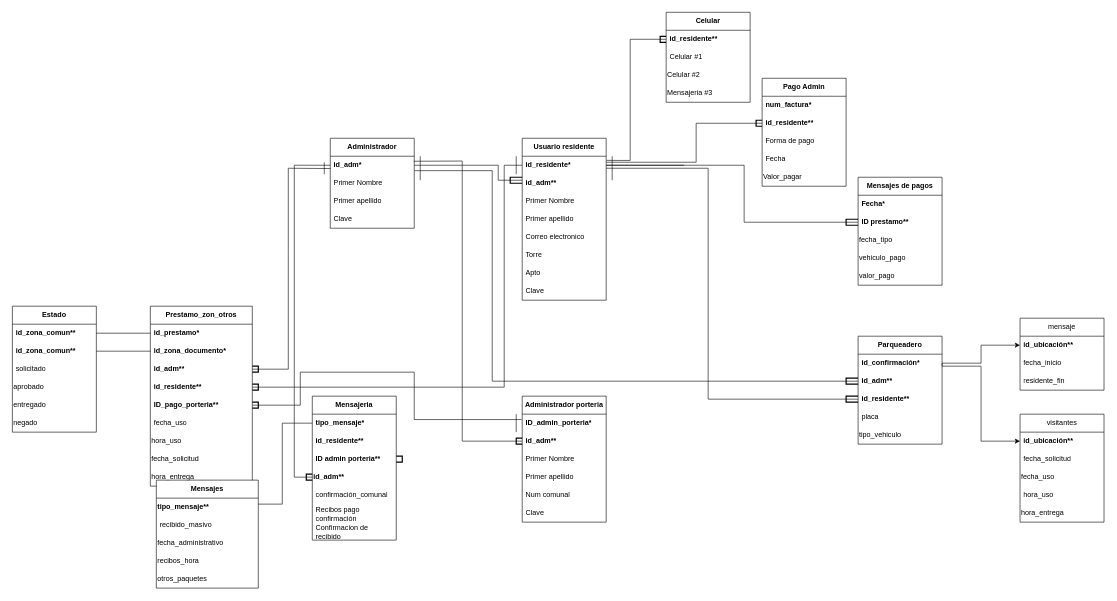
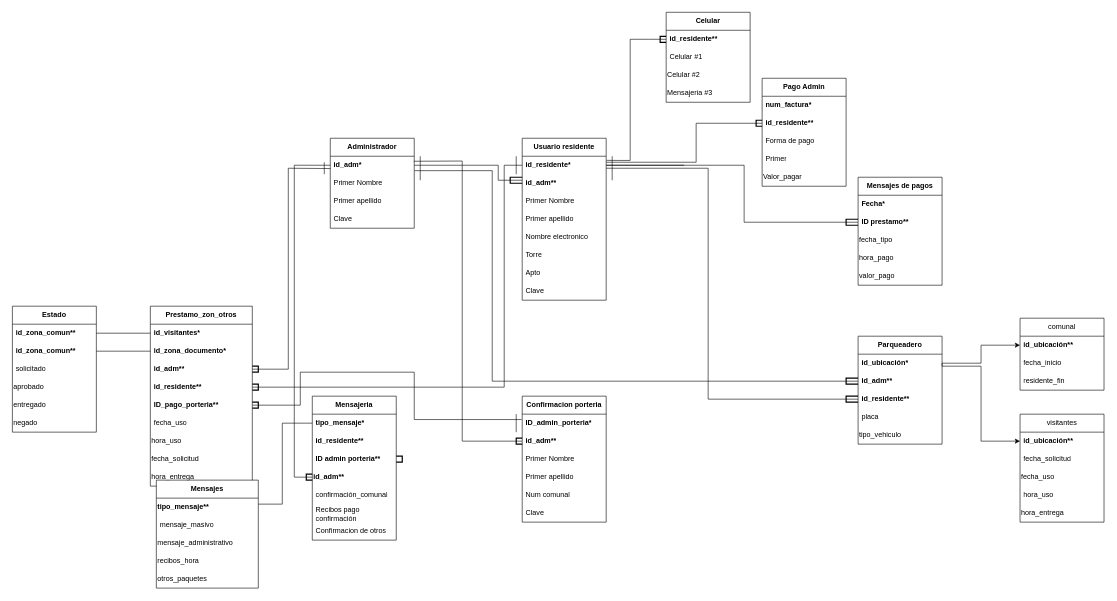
(776, 159) -> (777, 159)
(559, 237) -> (559, 237)
(884, 258) -> (878, 258)
(1062, 327) -> (1062, 327)
(177, 333) -> (179, 333)
(891, 363) -> (885, 363)
(564, 405) -> (564, 405)
(187, 525) -> (187, 525)
(355, 531) -> (354, 531)
(195, 543) -> (199, 543)
